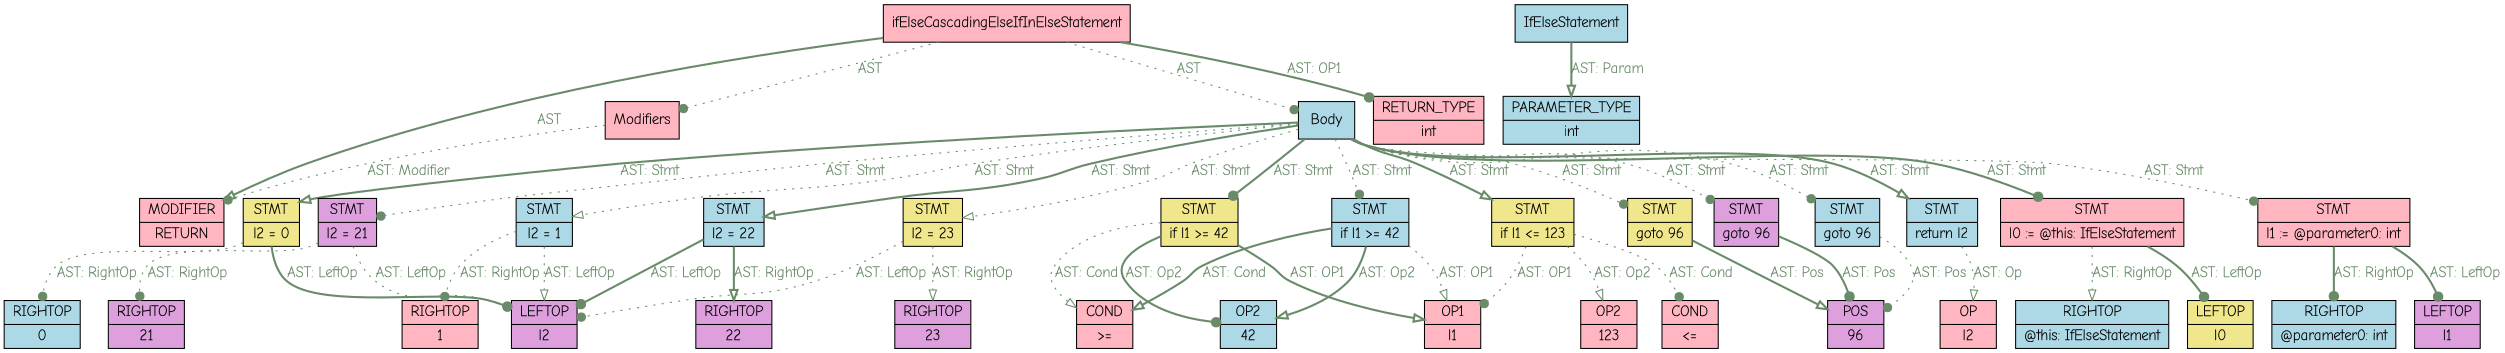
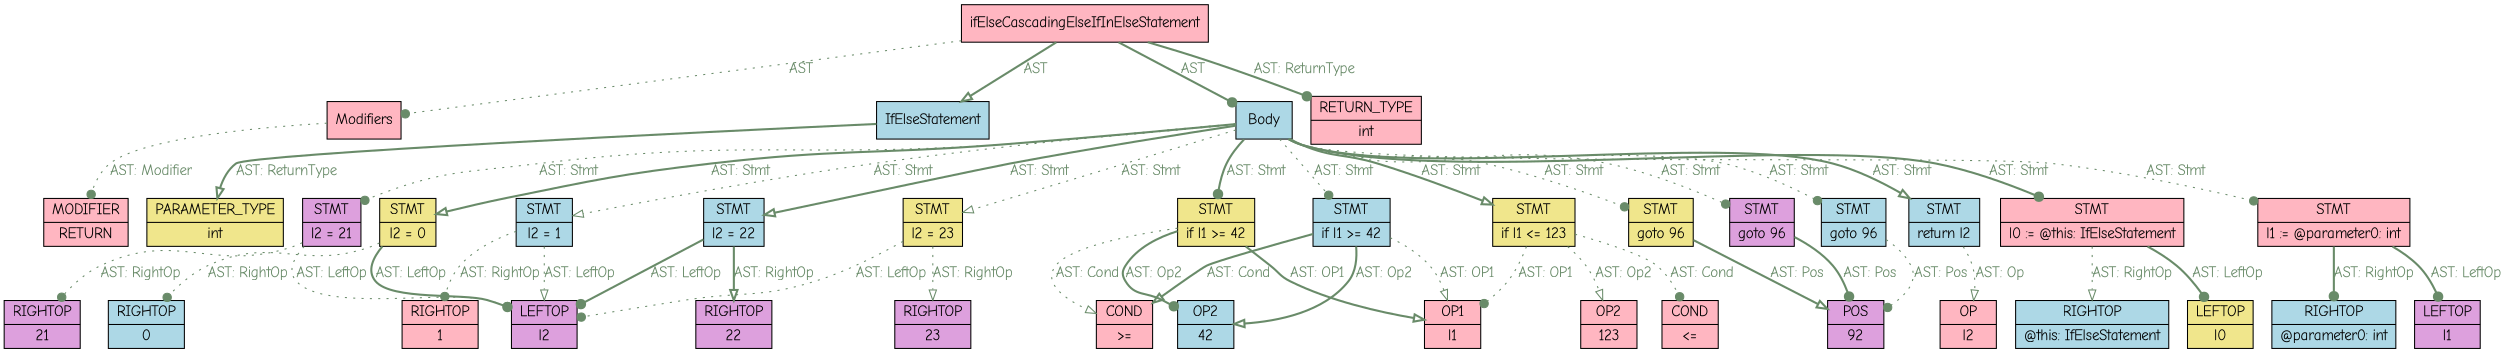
(1314, 69) -> (1304, 69)
(1608, 69) -> (286, 171)
(1178, 75) -> (1174, 71)
(553, 95) -> (1013, 69)
(1571, 120) -> (215, 222)
(1856, 336) -> (1856, 336)
